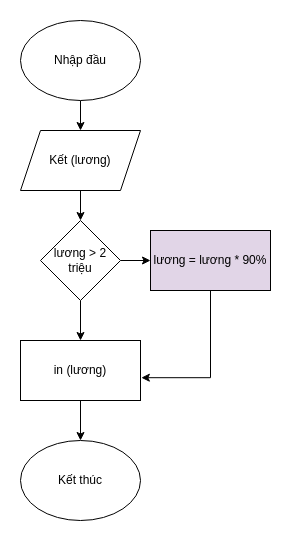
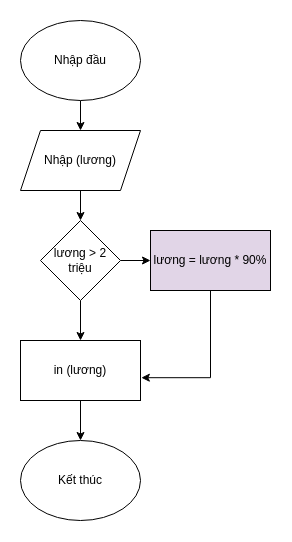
(81, 161) -> (81, 161)
